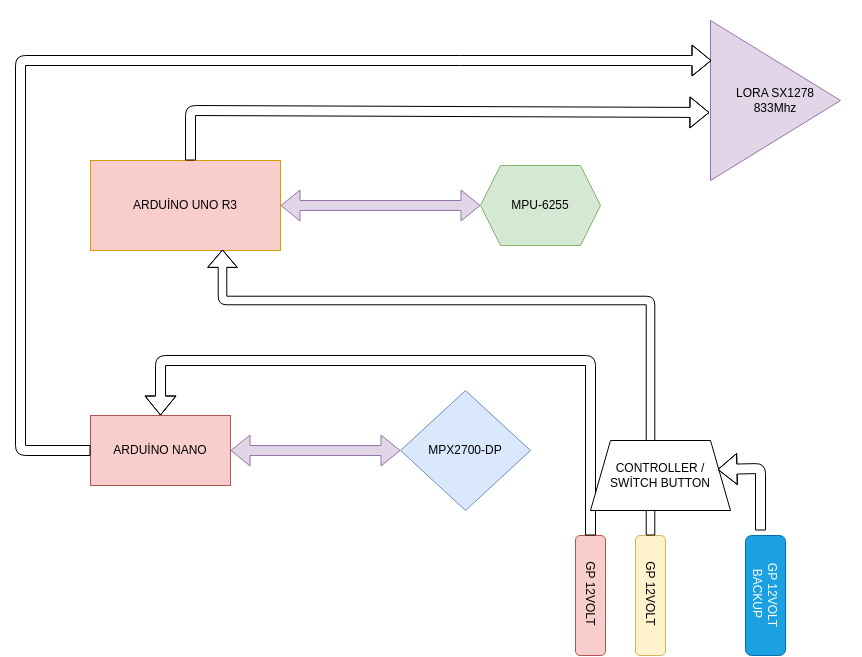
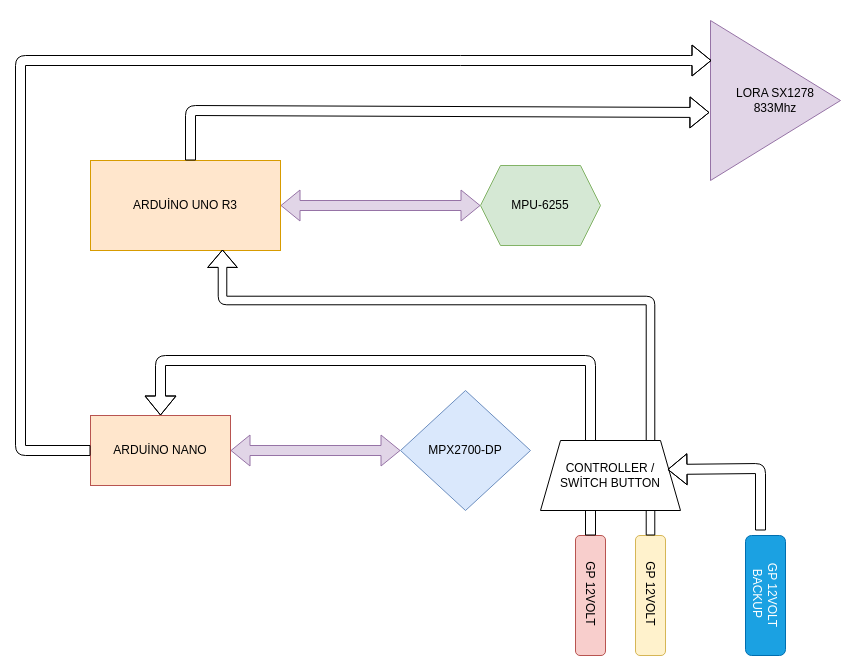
(186, 206) -> (186, 206)
(161, 451) -> (161, 451)
(661, 476) -> (611, 476)
